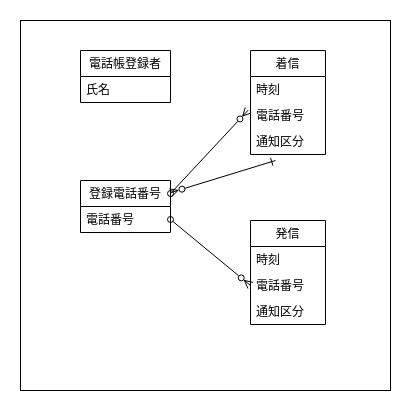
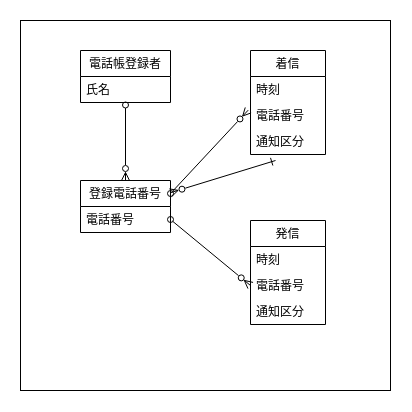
none -> (126, 137)
